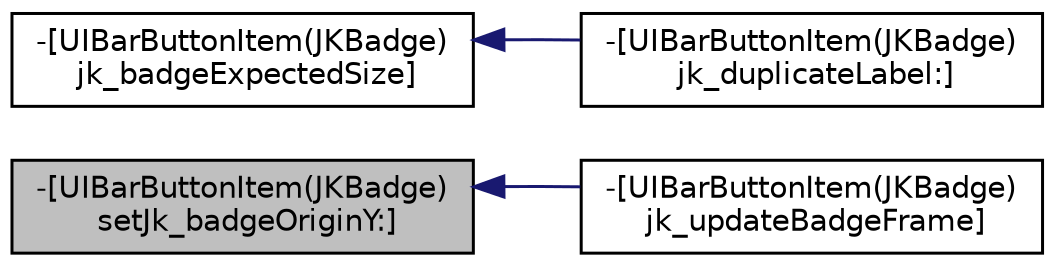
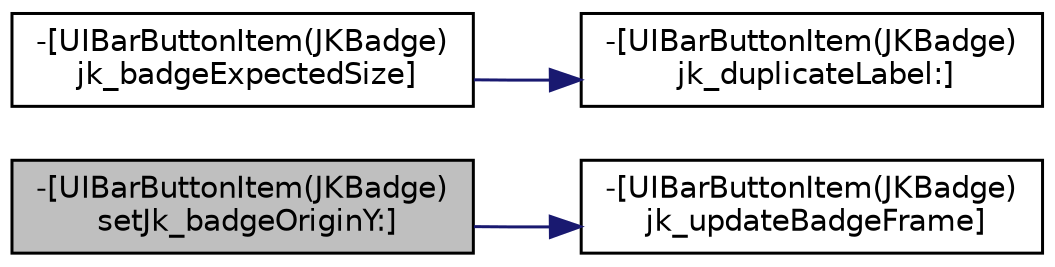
(542, 40) -> (512, 80)
(542, 187) -> (512, 227)
